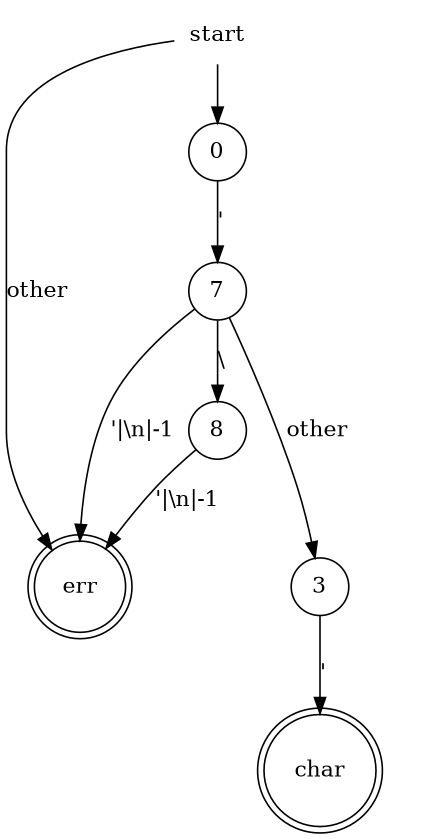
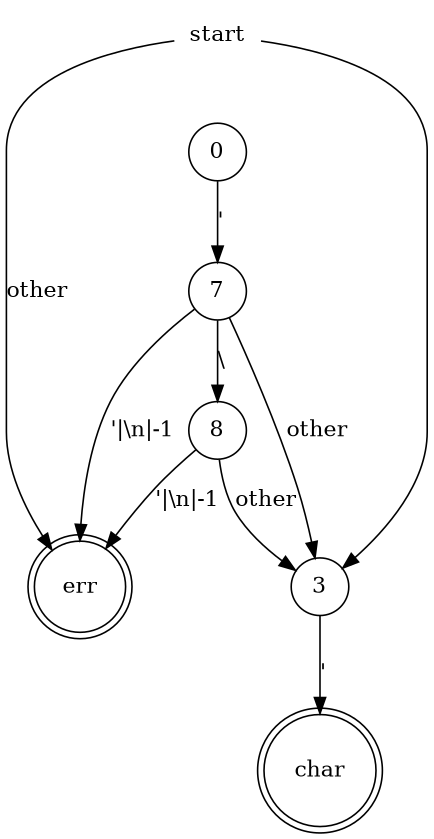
(218, 86) -> (427, 258)
none -> (239, 517)
